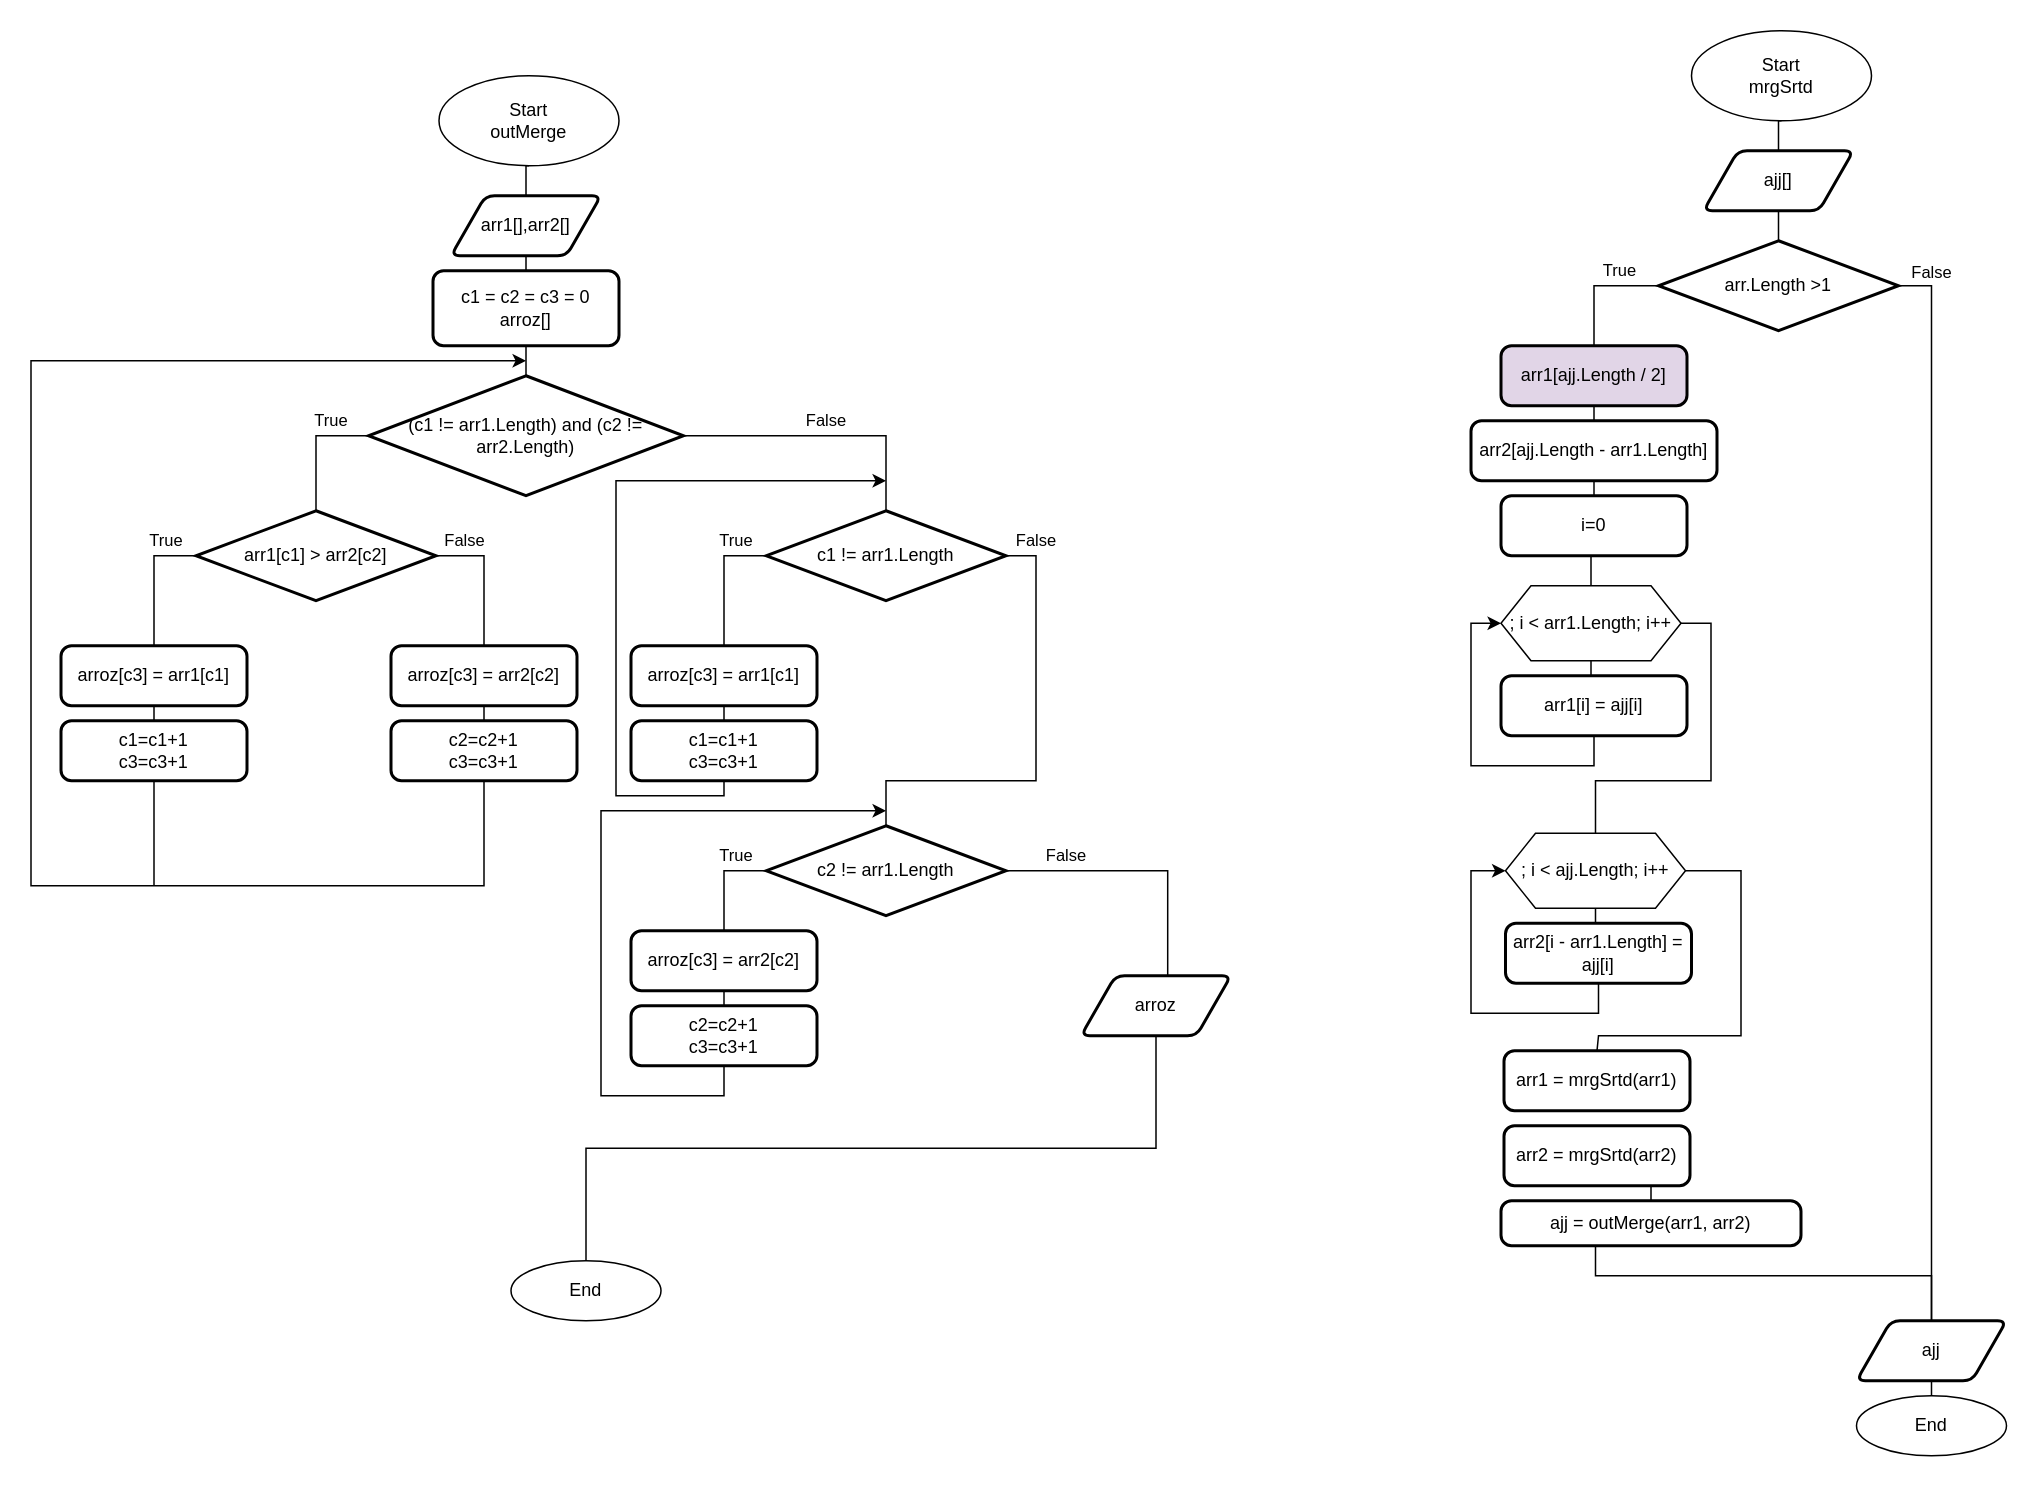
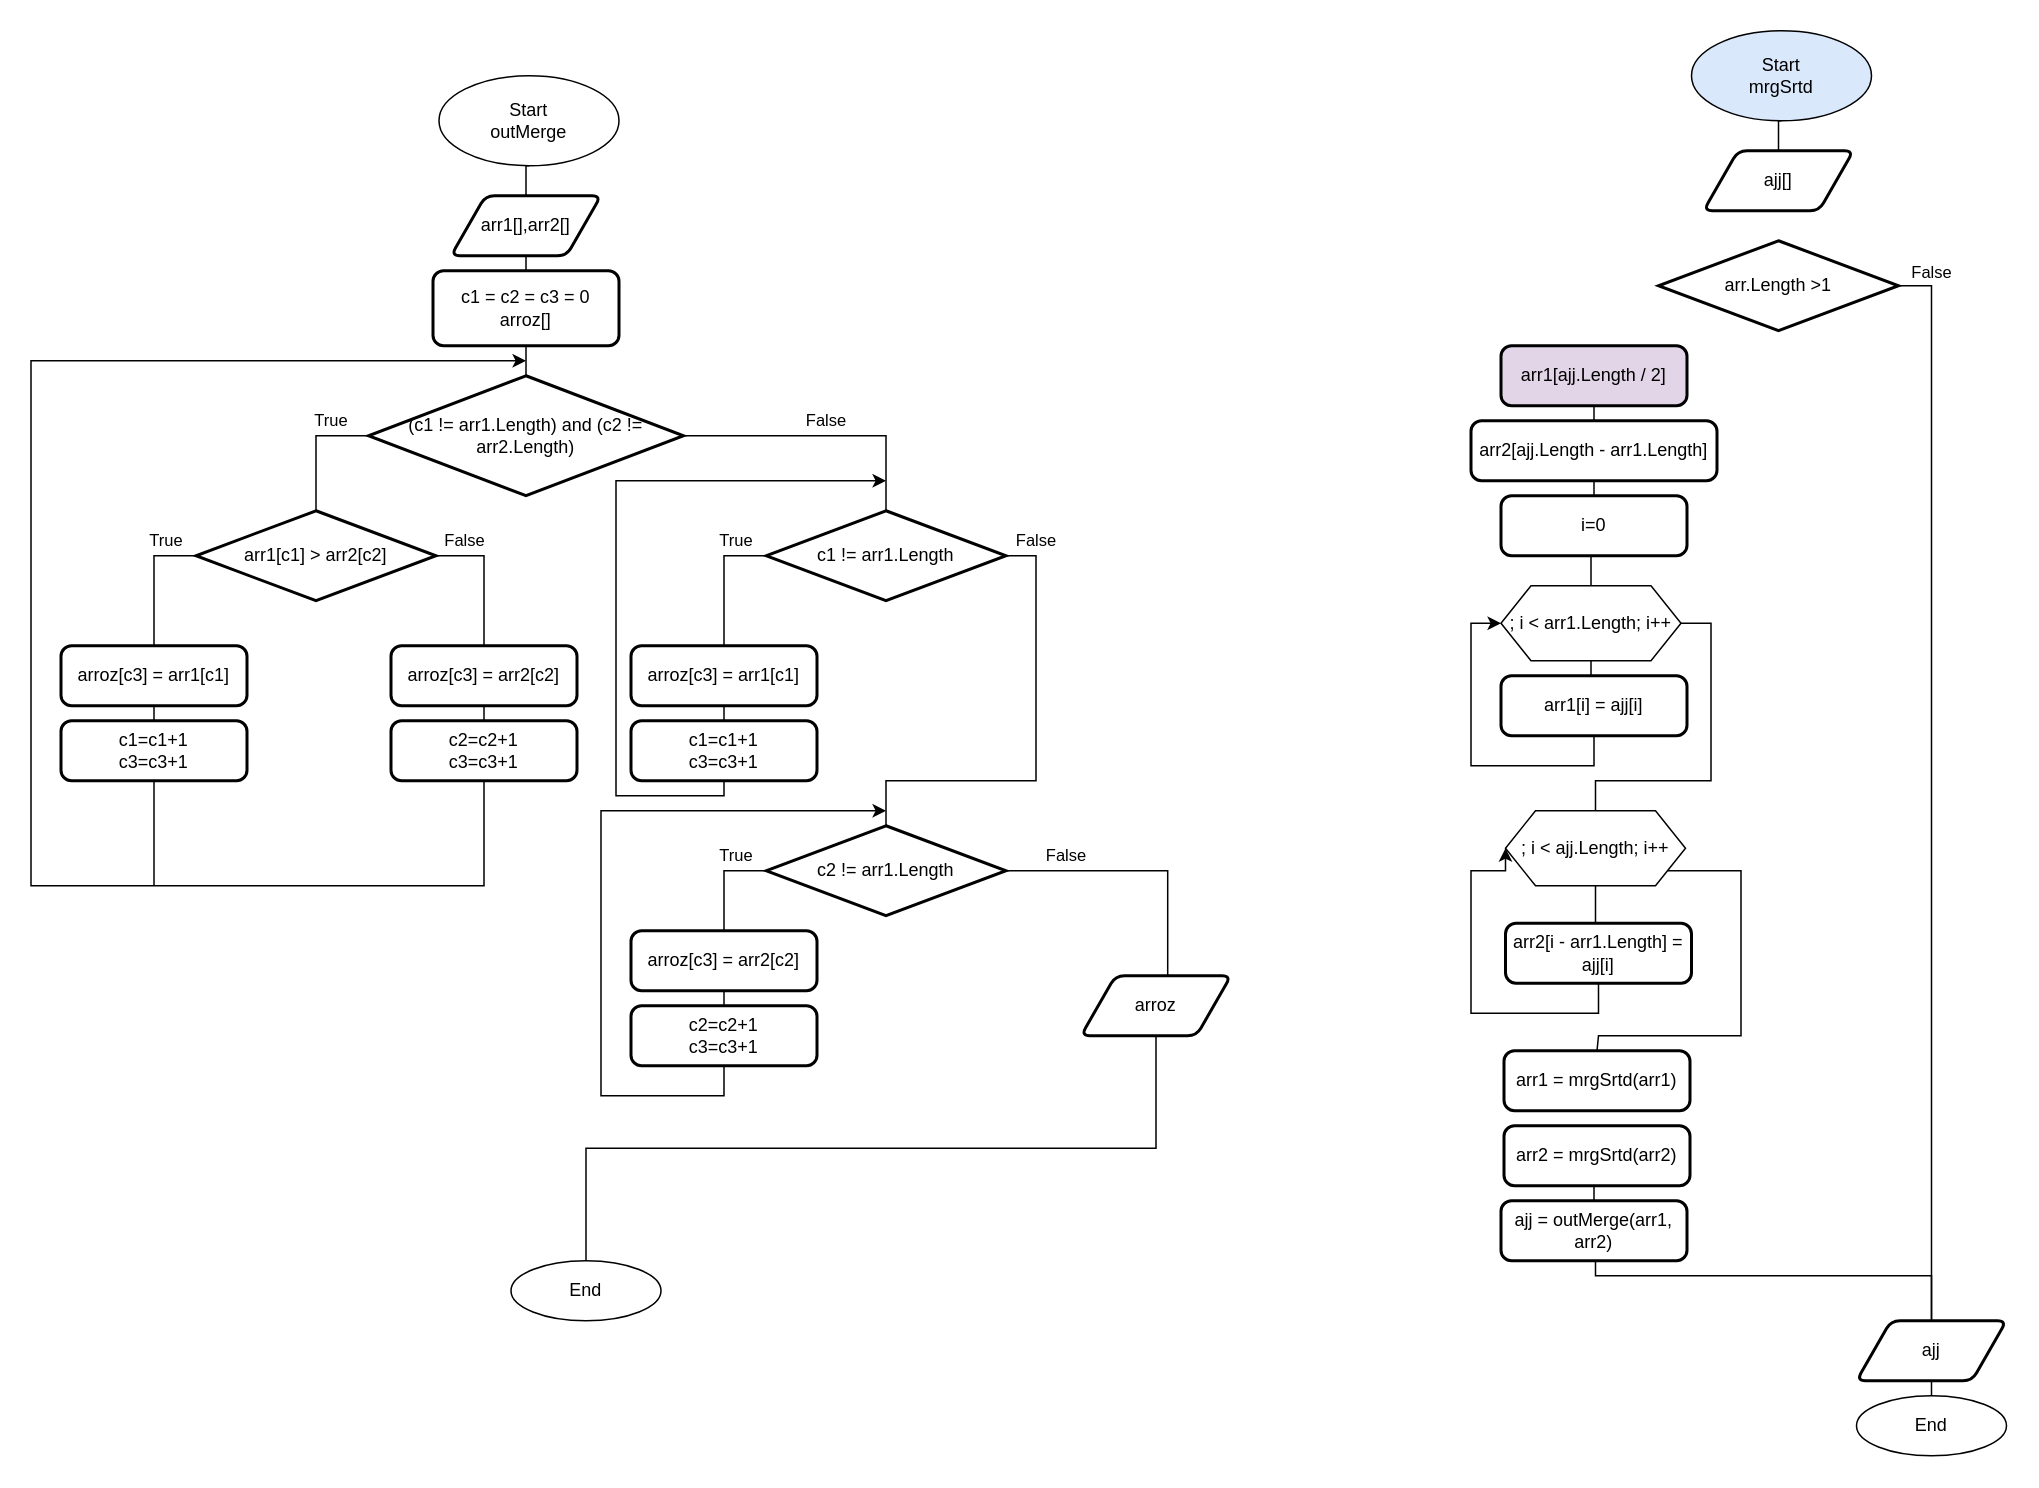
(1781, 76) -> (1781, 76)
(1778, 227) -> none
(1596, 286) -> none
(1595, 871) -> (1595, 848)
(1651, 1223) -> (1594, 1231)
